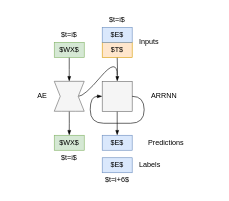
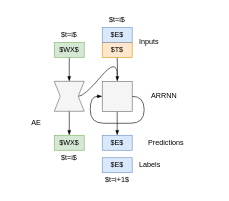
(30, 96) -> (24, 123)
(117, 180) -> (117, 180)
